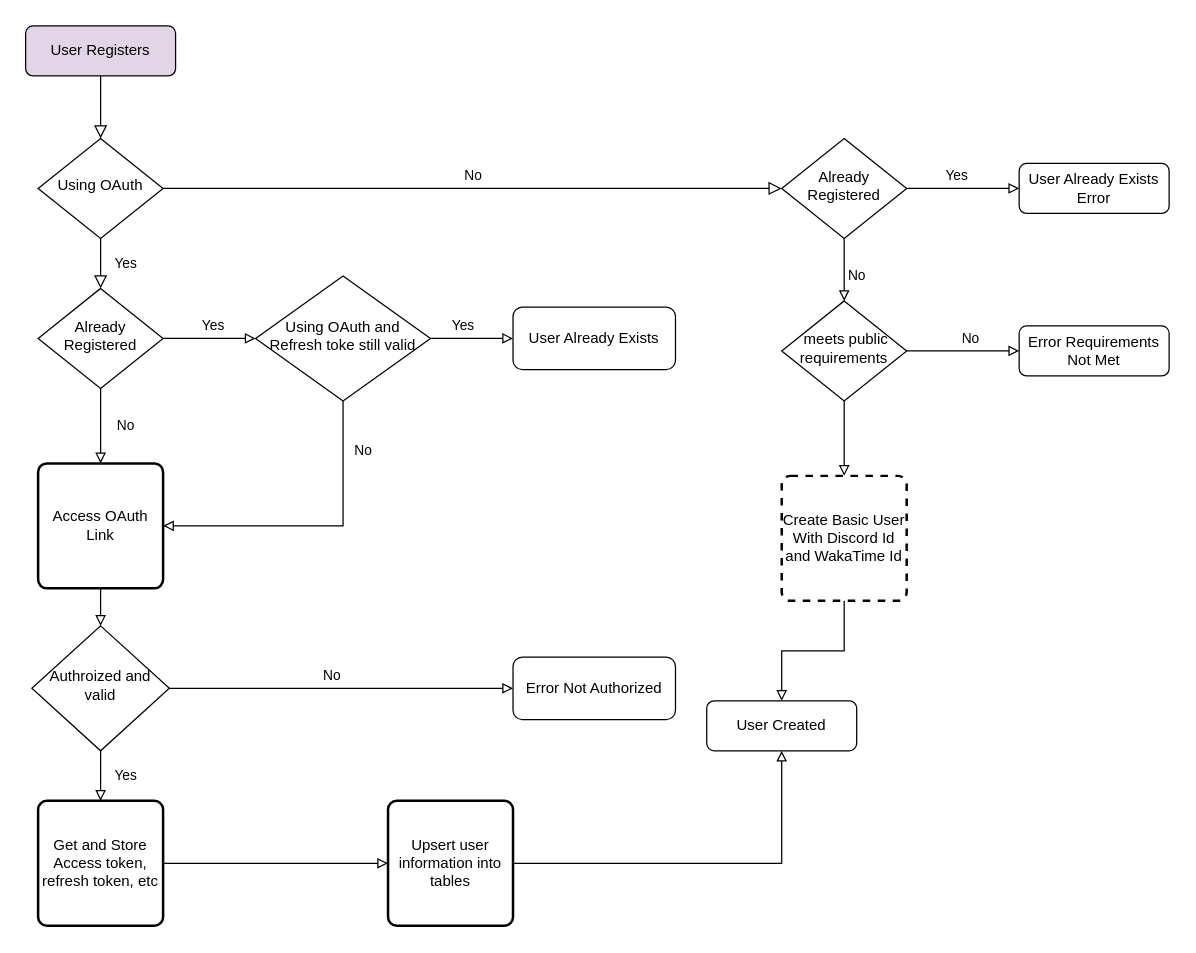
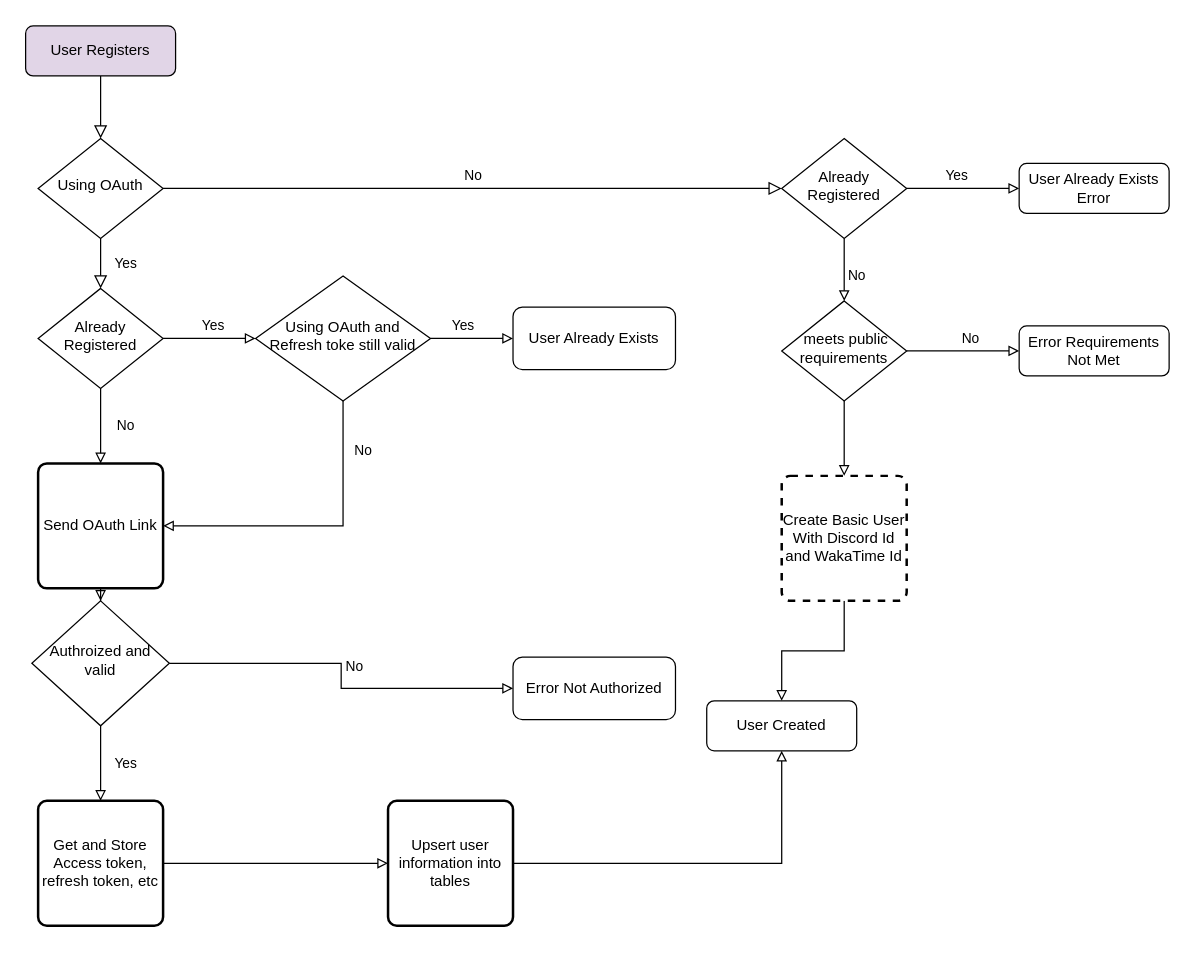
(101, 526) -> (101, 526)
(101, 688) -> (101, 663)
